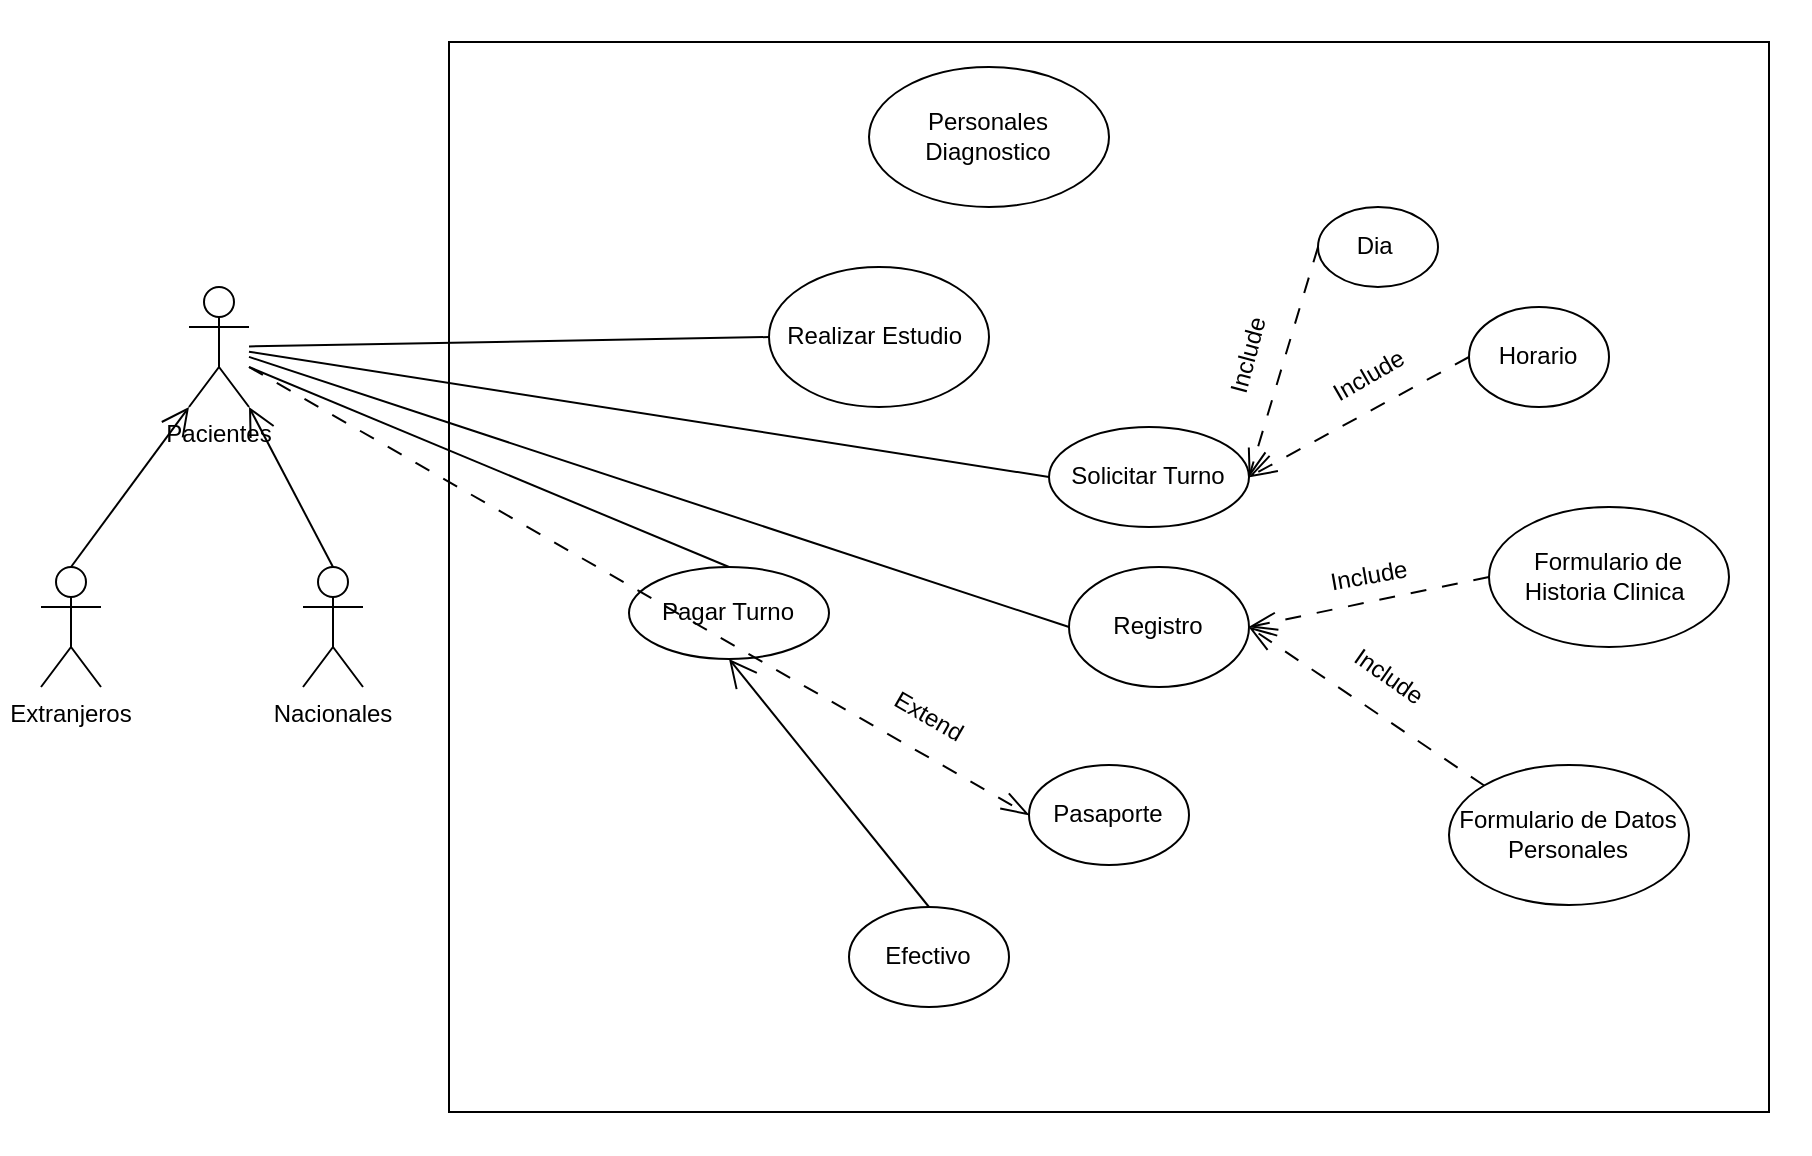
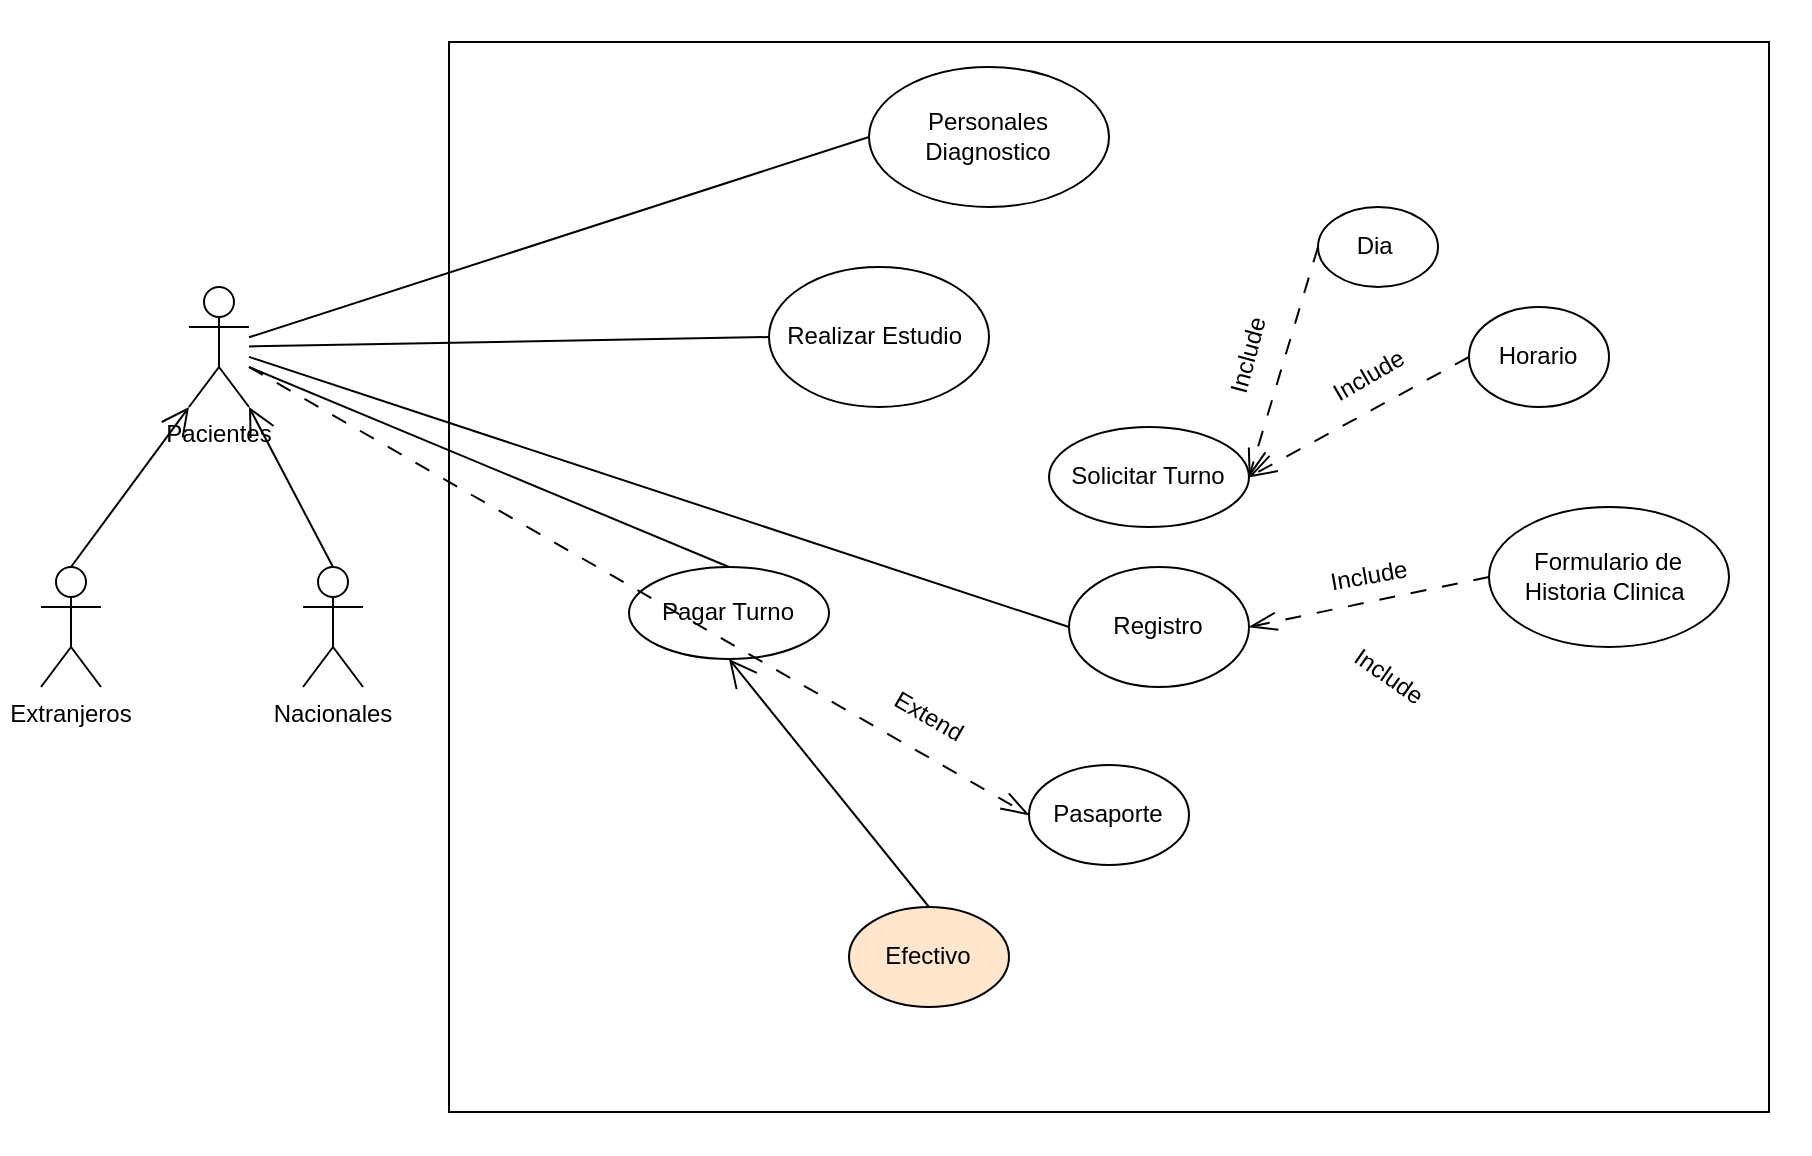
none -> (559, 237)
(649, 414) -> none
(1263, 637) -> none
(1569, 835) -> none
(929, 957) -> (929, 957)
